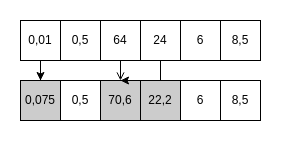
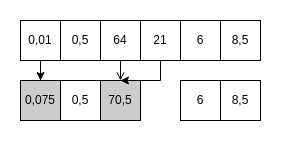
(161, 41) -> (161, 41)
(121, 101) -> (121, 101)
(161, 101) -> none
